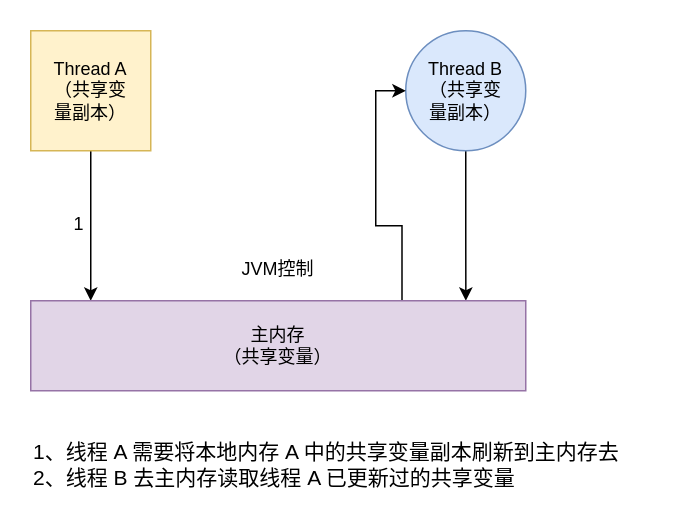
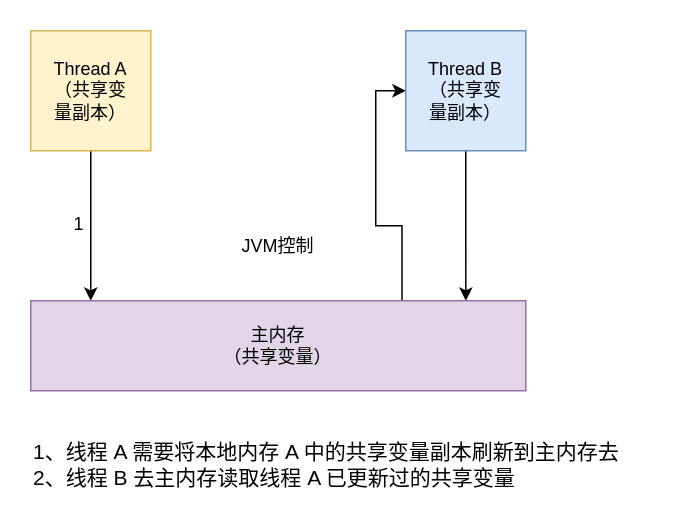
(466, 91) -> (466, 91)
(284, 269) -> (284, 247)
